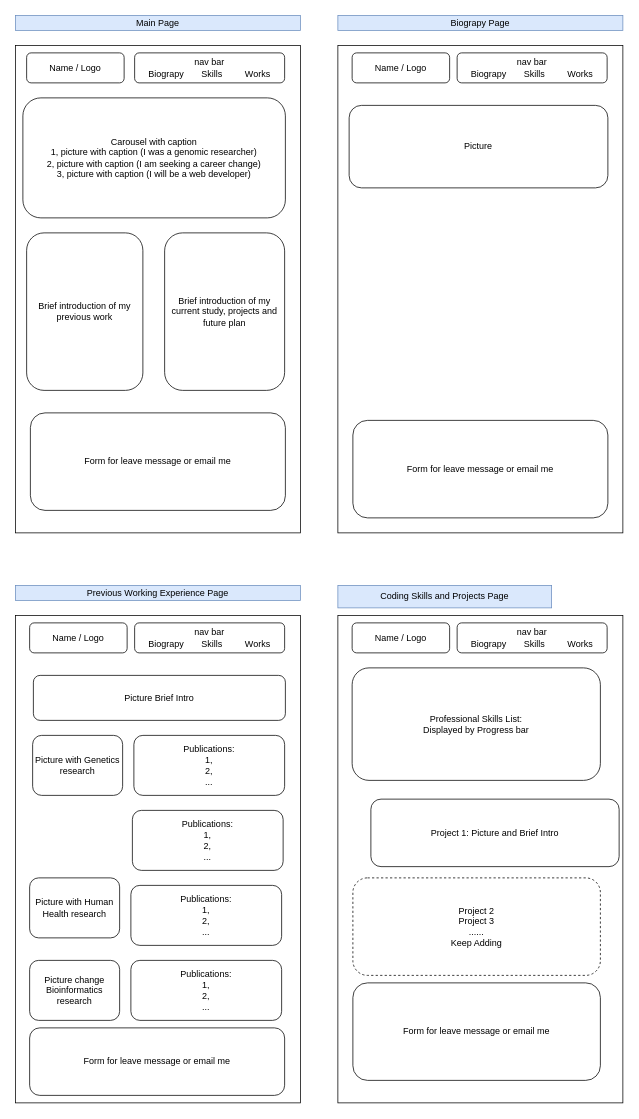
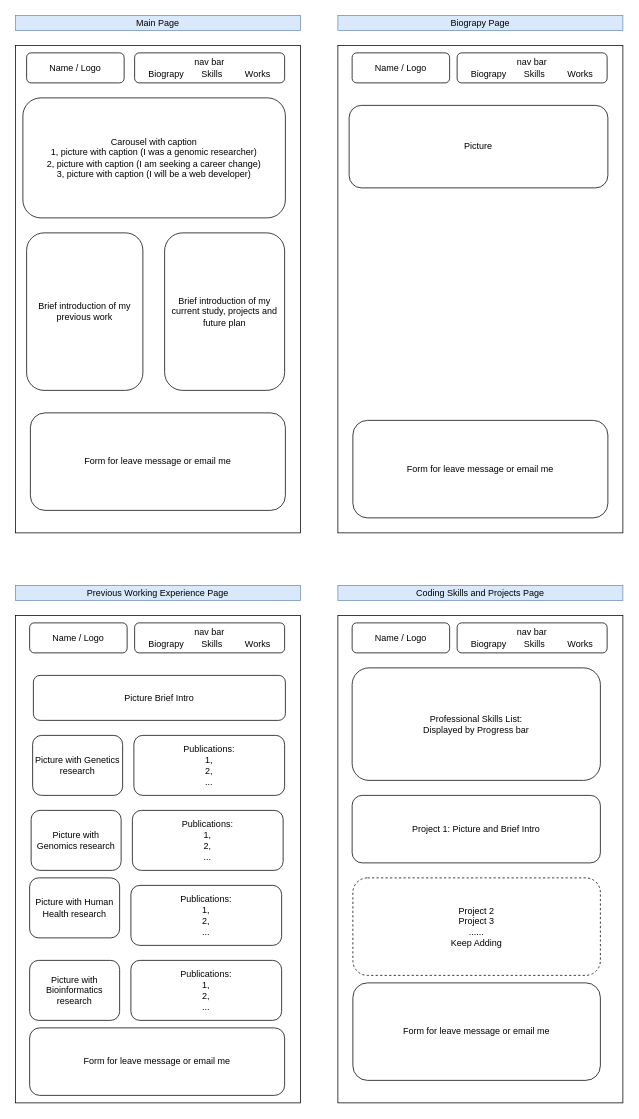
(445, 597) -> (480, 593)
(495, 833) -> (476, 829)
none -> (76, 840)
(75, 990) -> (75, 990)
